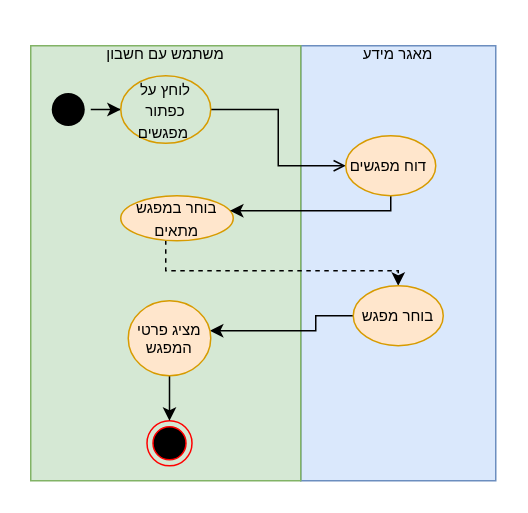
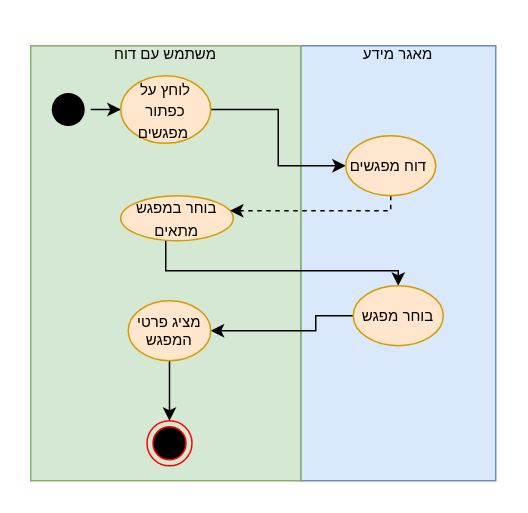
(166, 53) -> (166, 53)
(166, 110) -> (166, 110)
(336, 166) -> (334, 166)
(323, 211) -> (323, 211)
(271, 271) -> (271, 271)
(170, 338) -> (170, 331)
